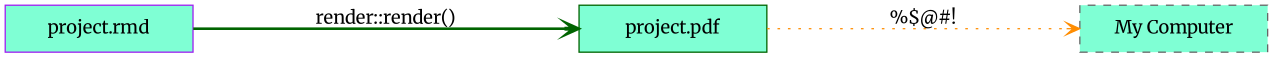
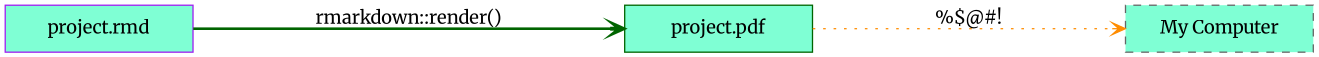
(386, 19) -> (409, 19)
